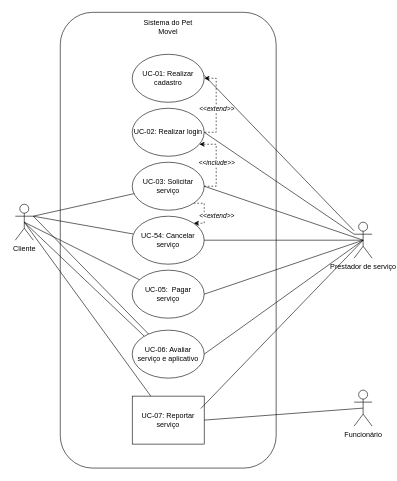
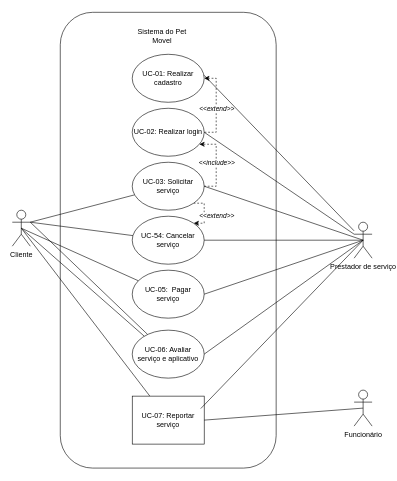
(168, 27) -> (162, 36)
(24, 222) -> (21, 228)
